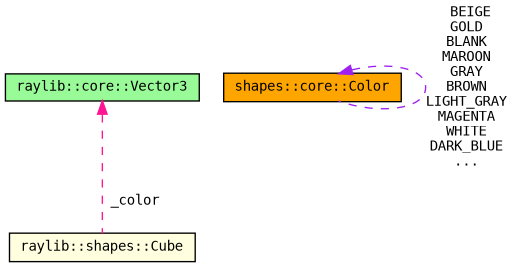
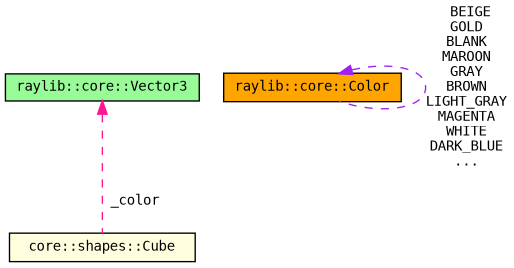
(312, 87) -> (312, 87)
(102, 247) -> (102, 247)
